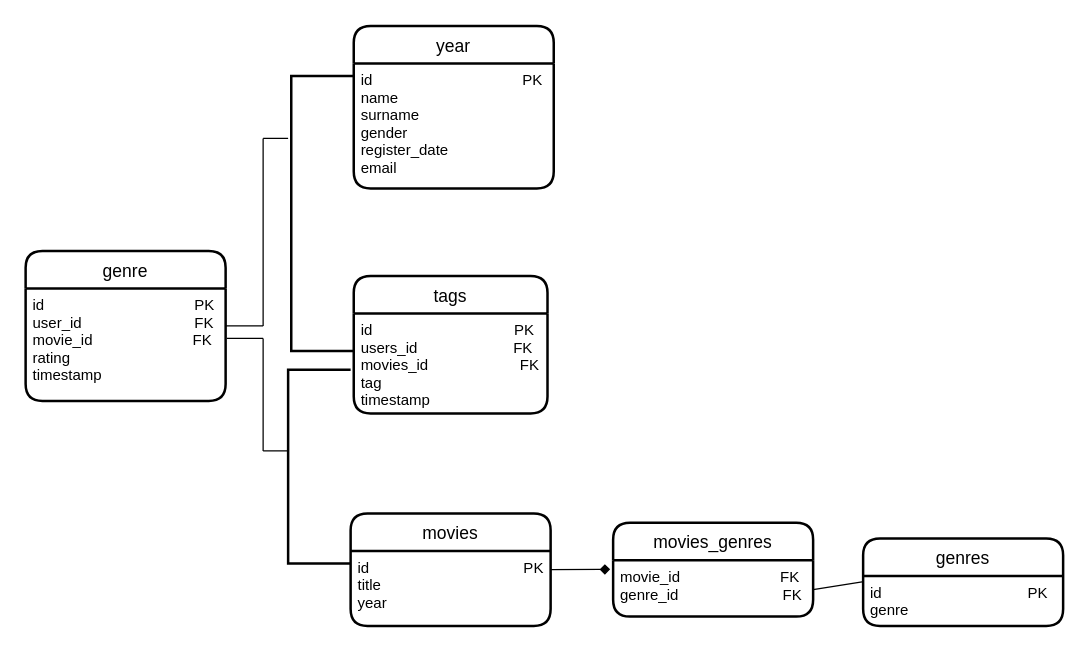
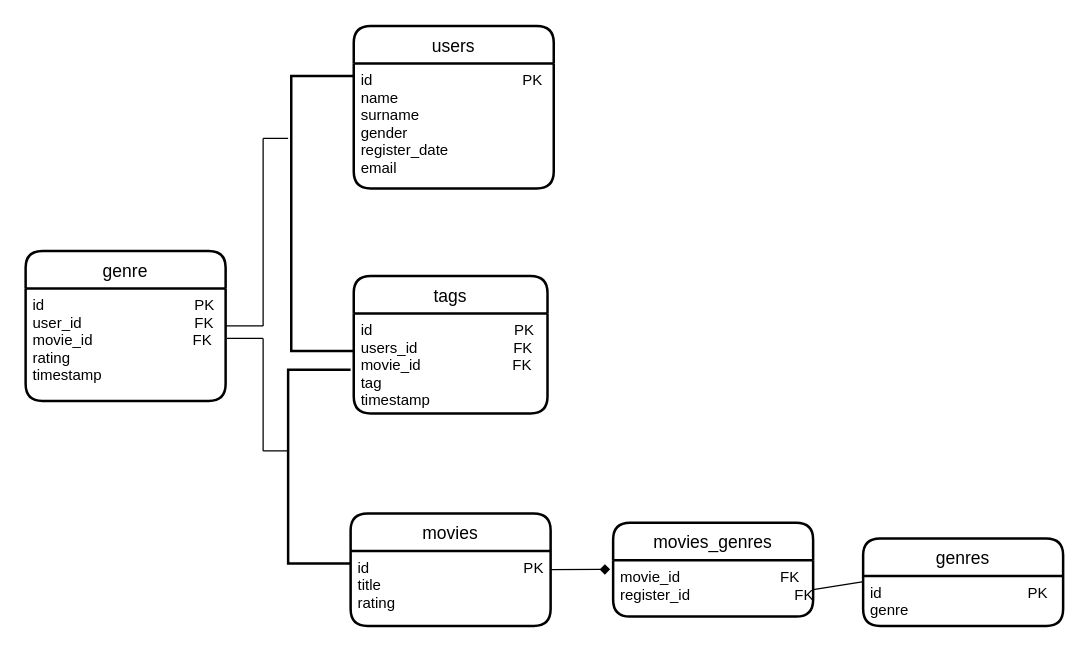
(453, 45) -> (453, 45)
(485, 330) -> (485, 330)
(493, 568) -> (493, 568)
(736, 577) -> (736, 577)
